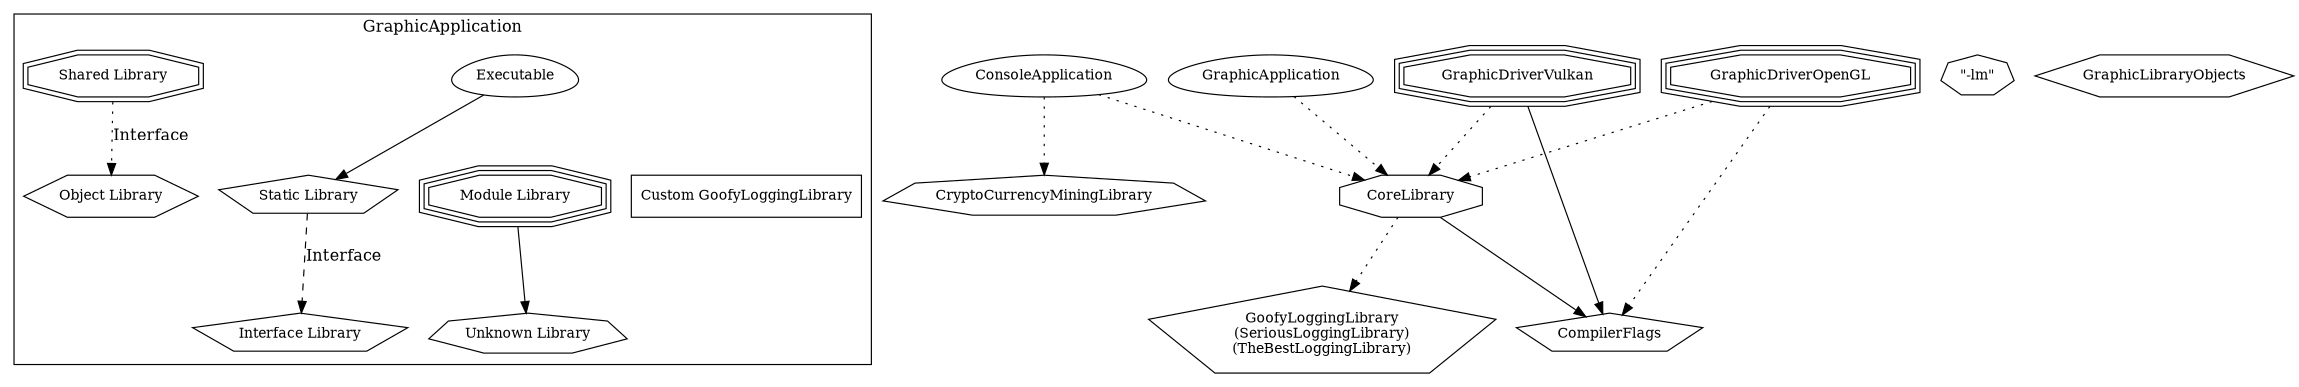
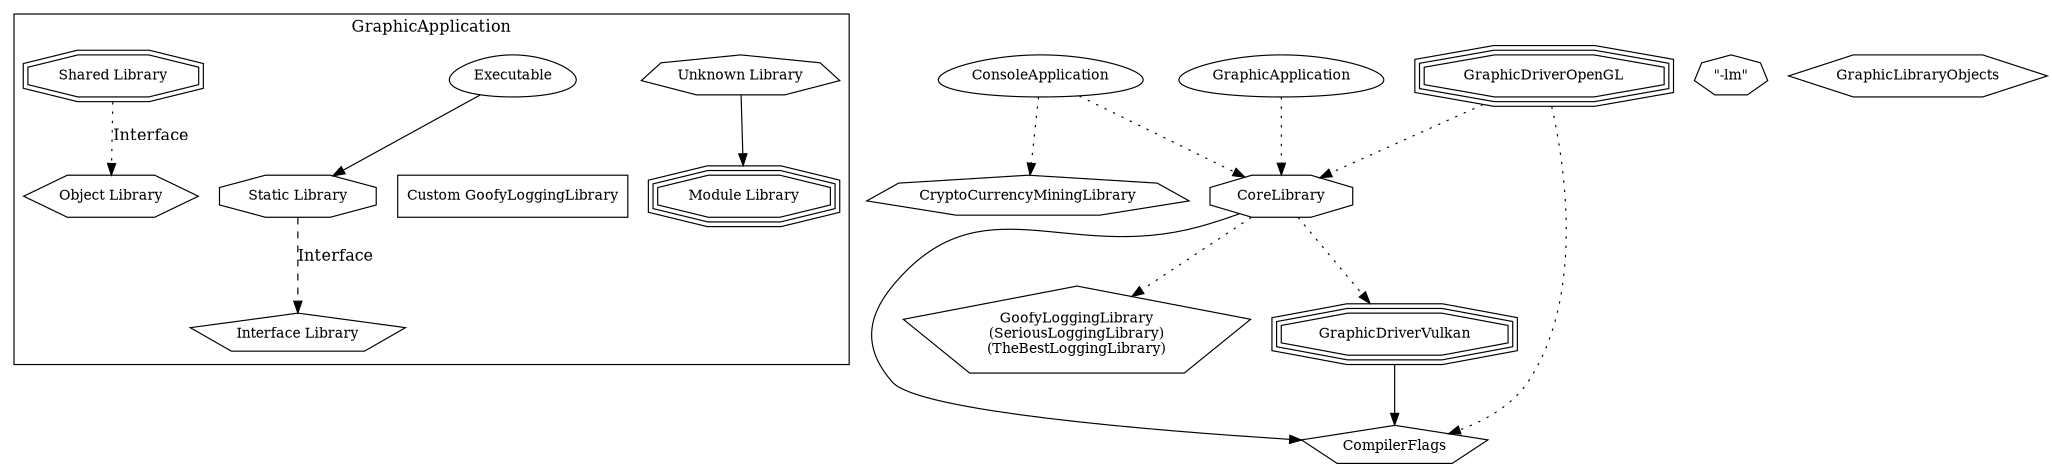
(1464, 136) -> (1330, 256)
(308, 196) -> (298, 196)
(521, 264) -> (742, 124)
